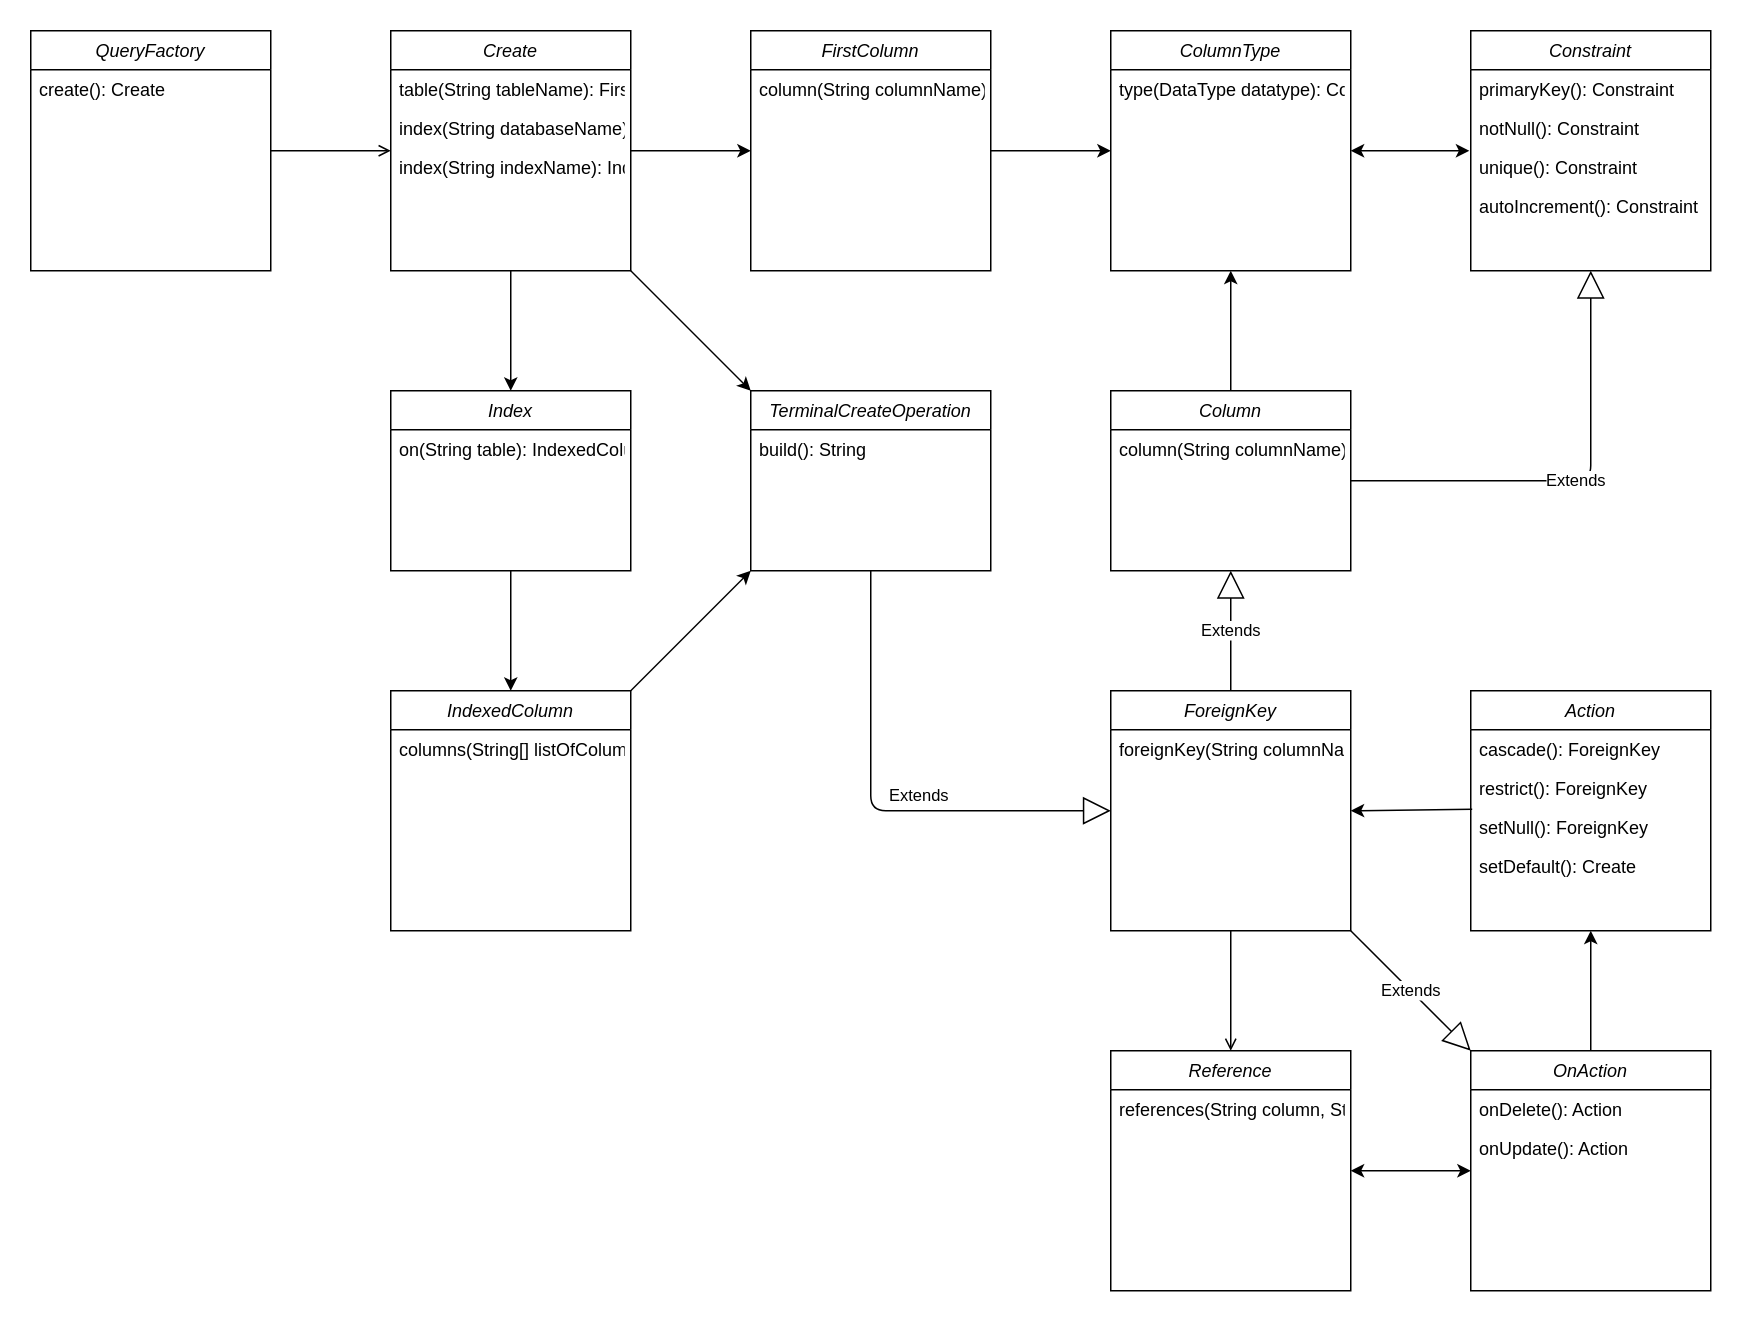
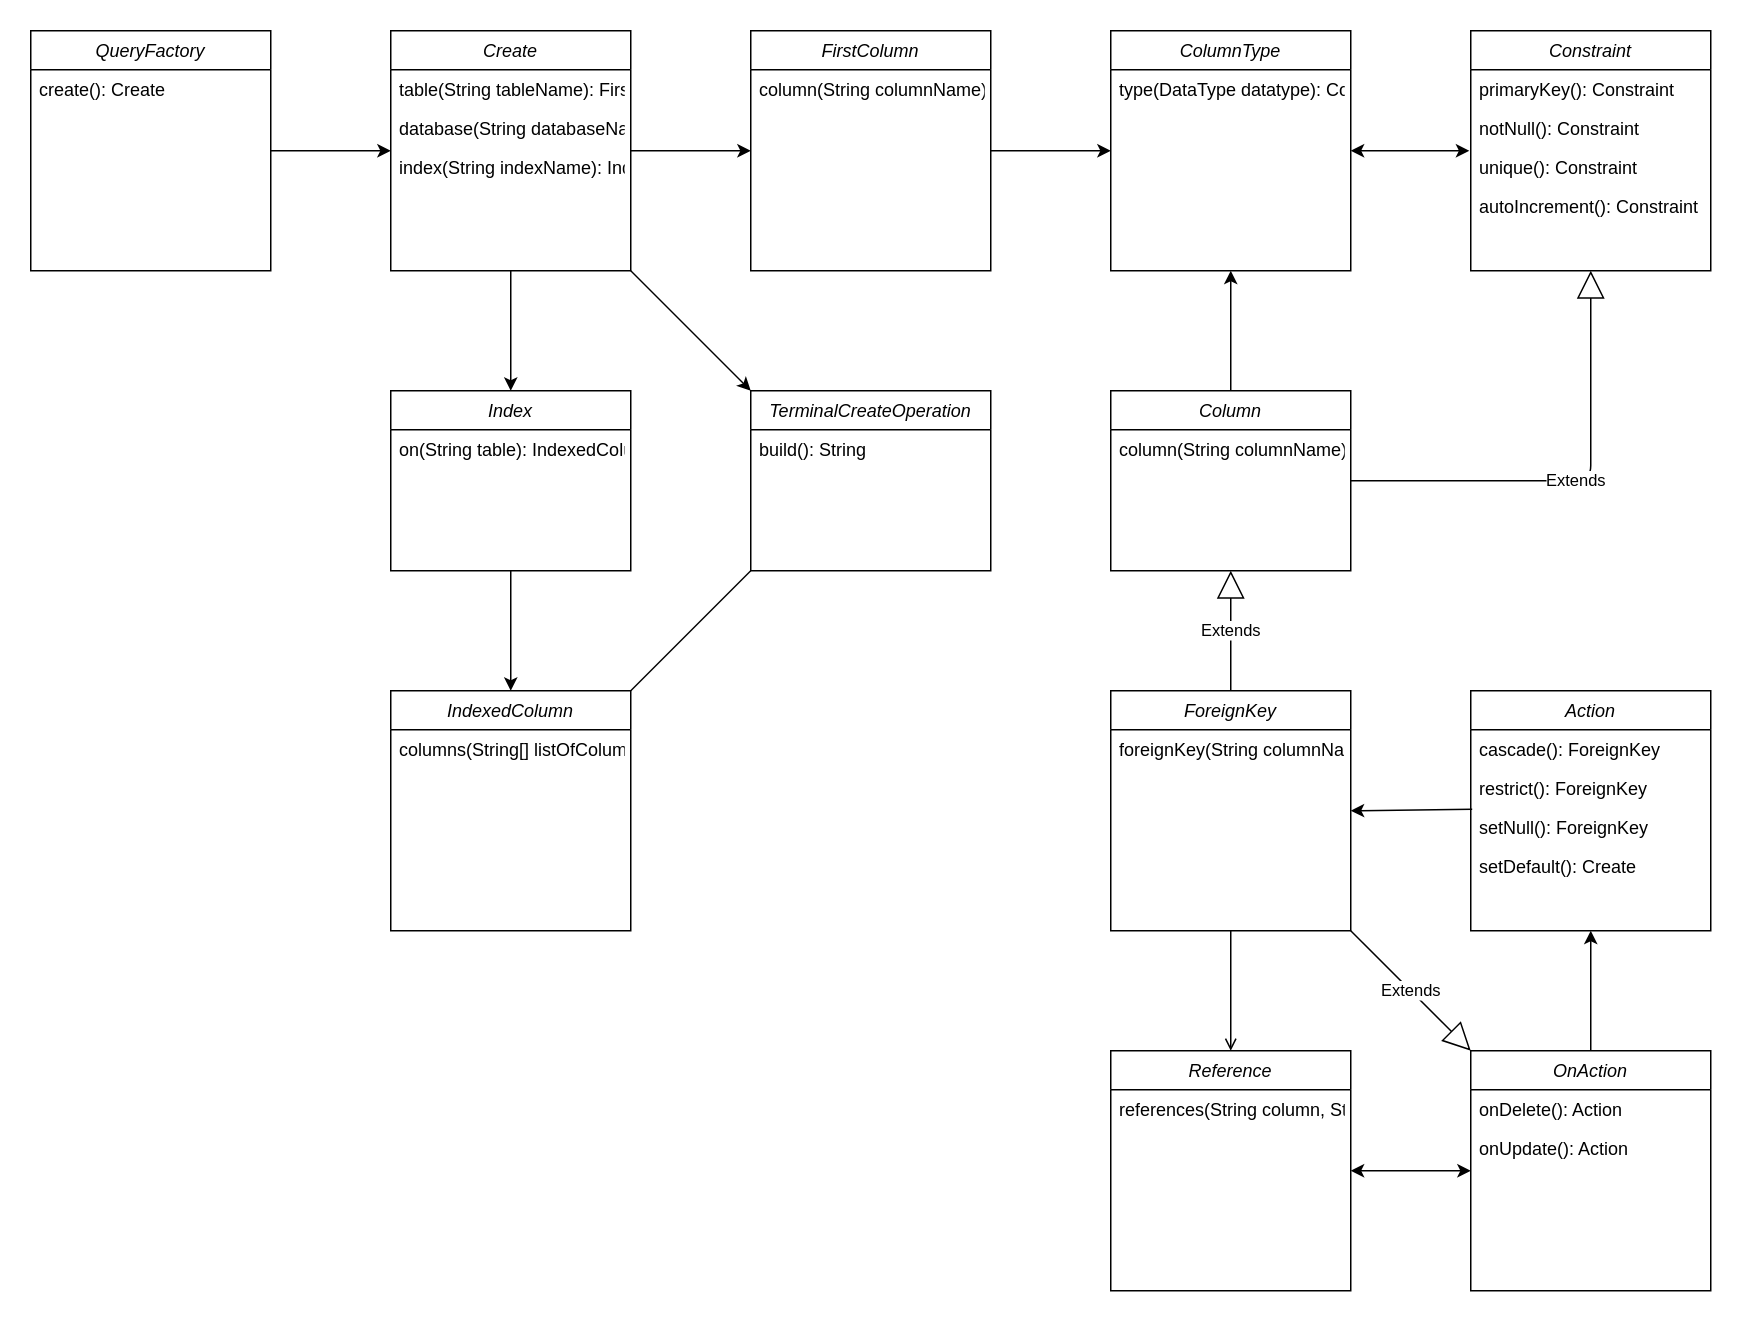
(607, 129) -> (625, 129)
(381, 151) -> (379, 151)
(743, 579) -> (745, 576)
(871, 793) -> none
